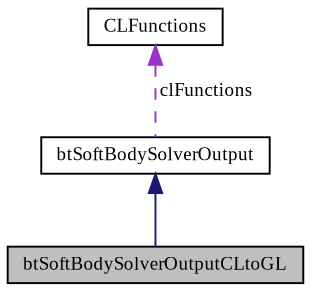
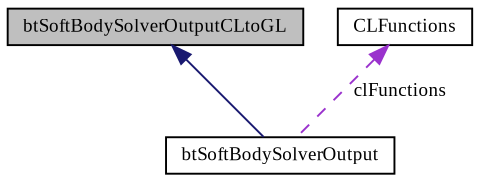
(155, 220) -> (225, 98)
